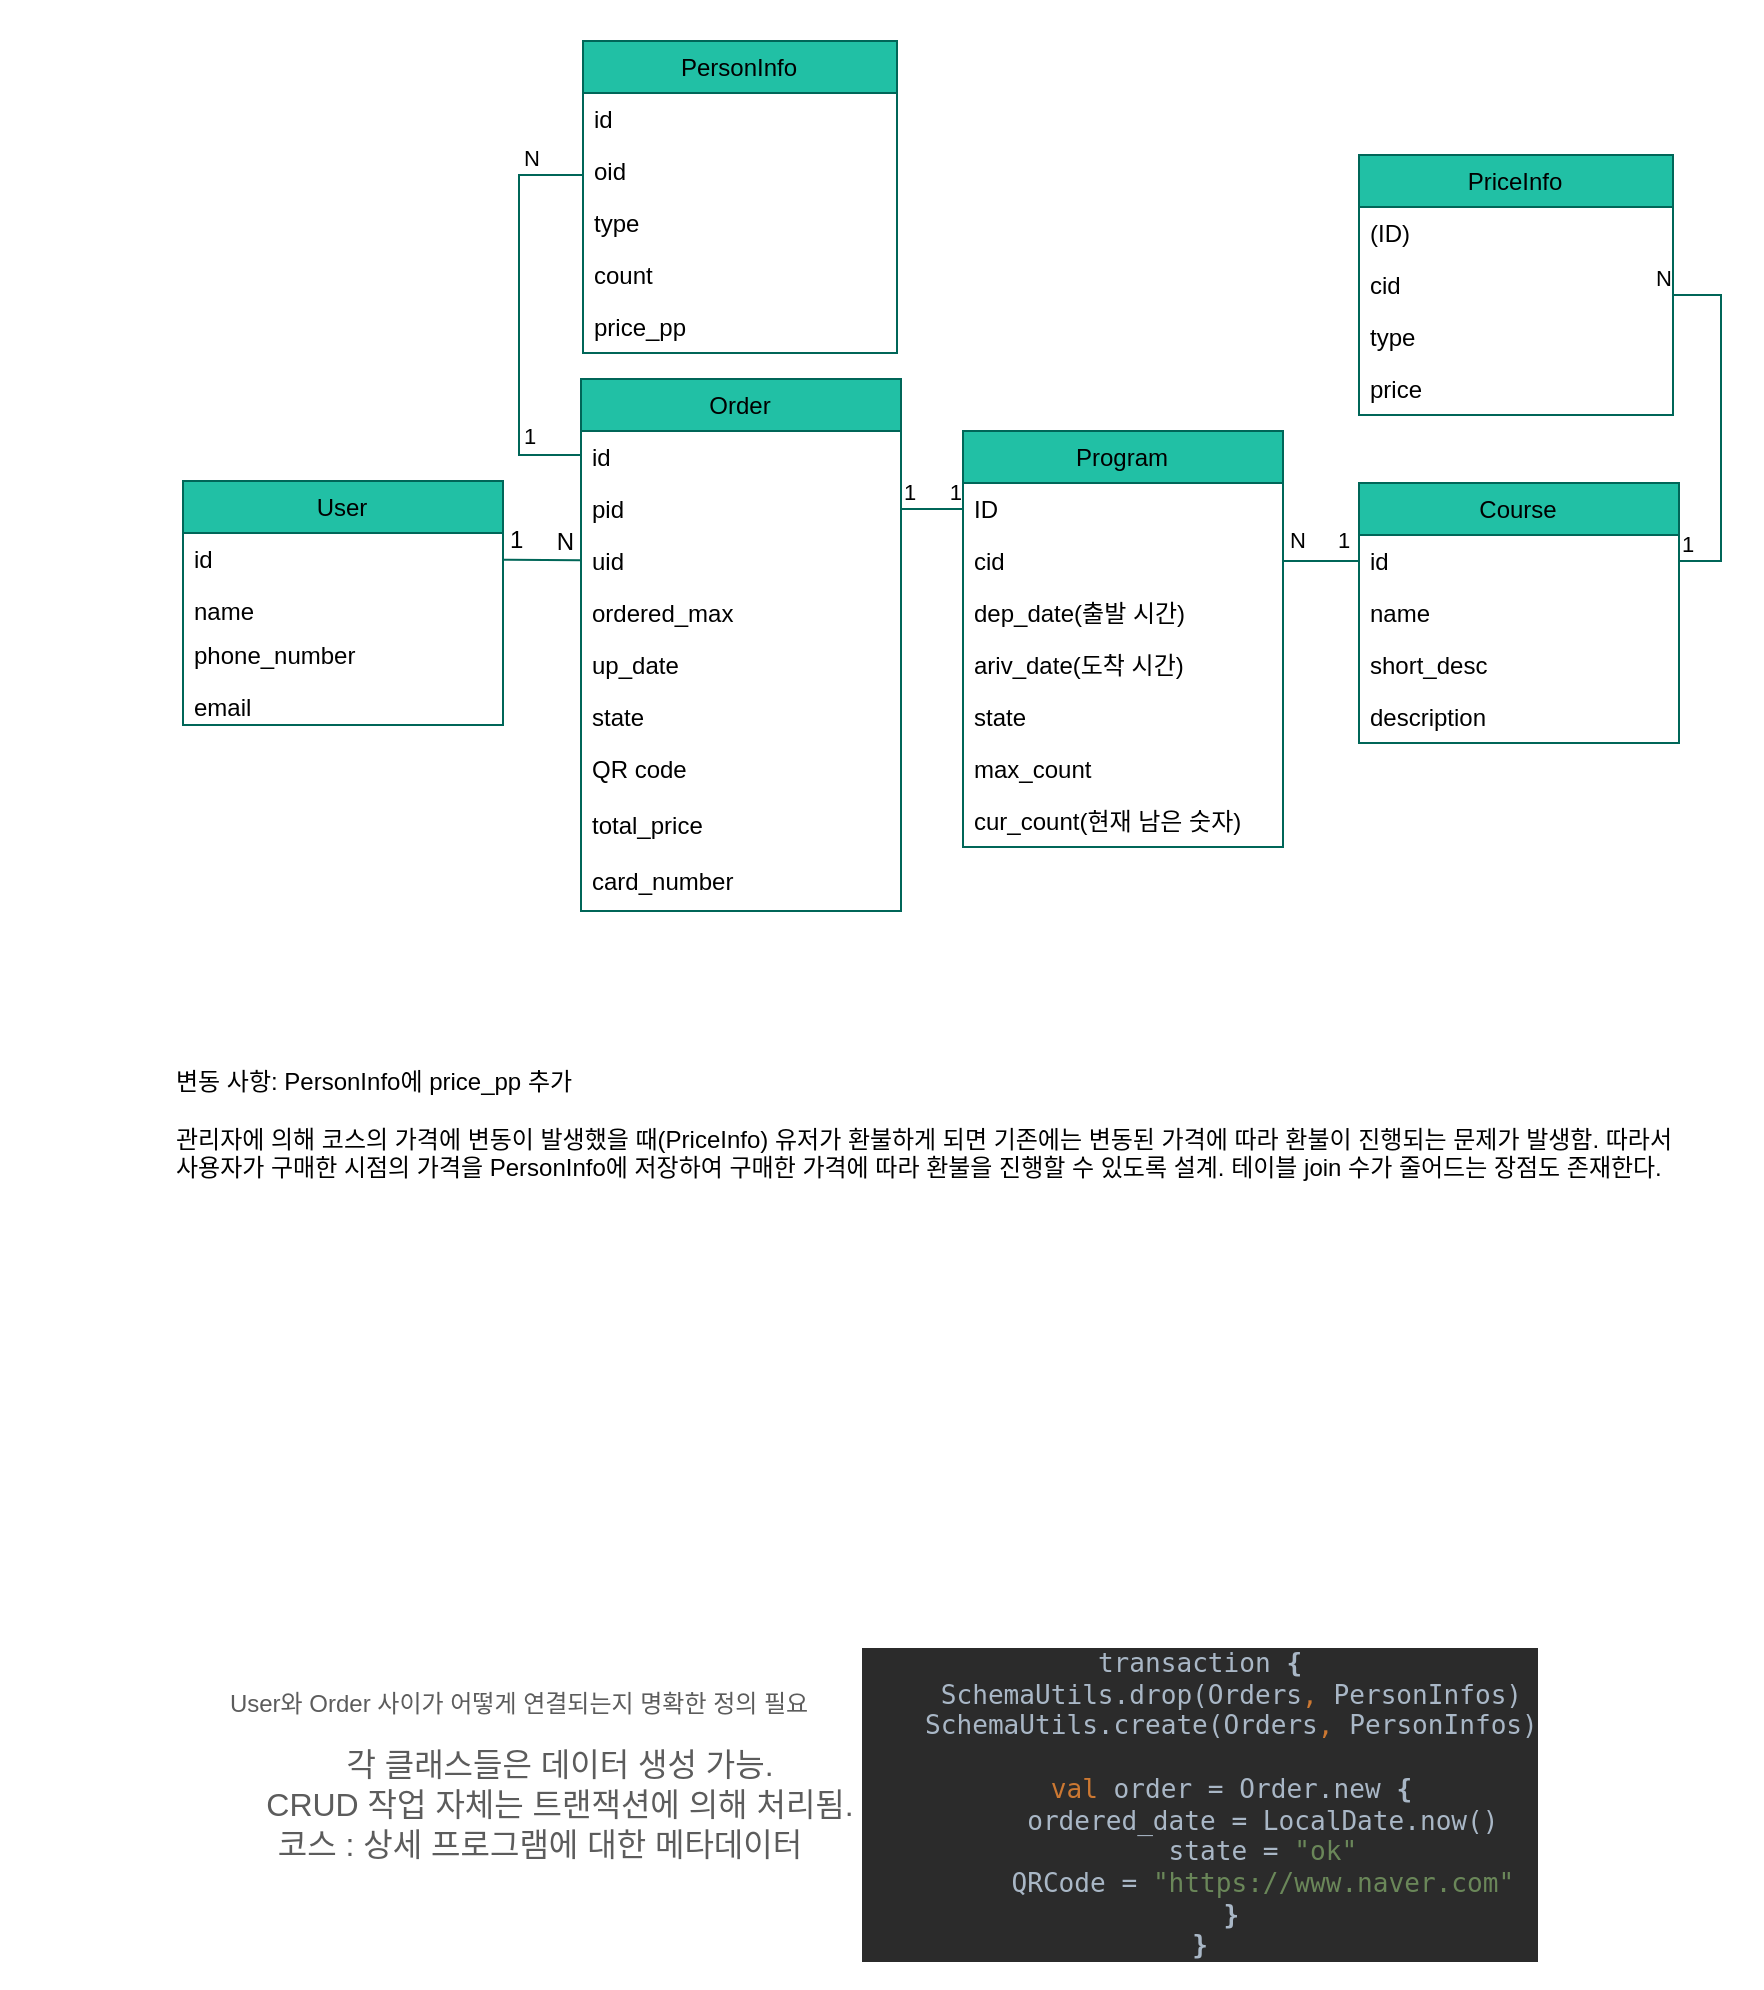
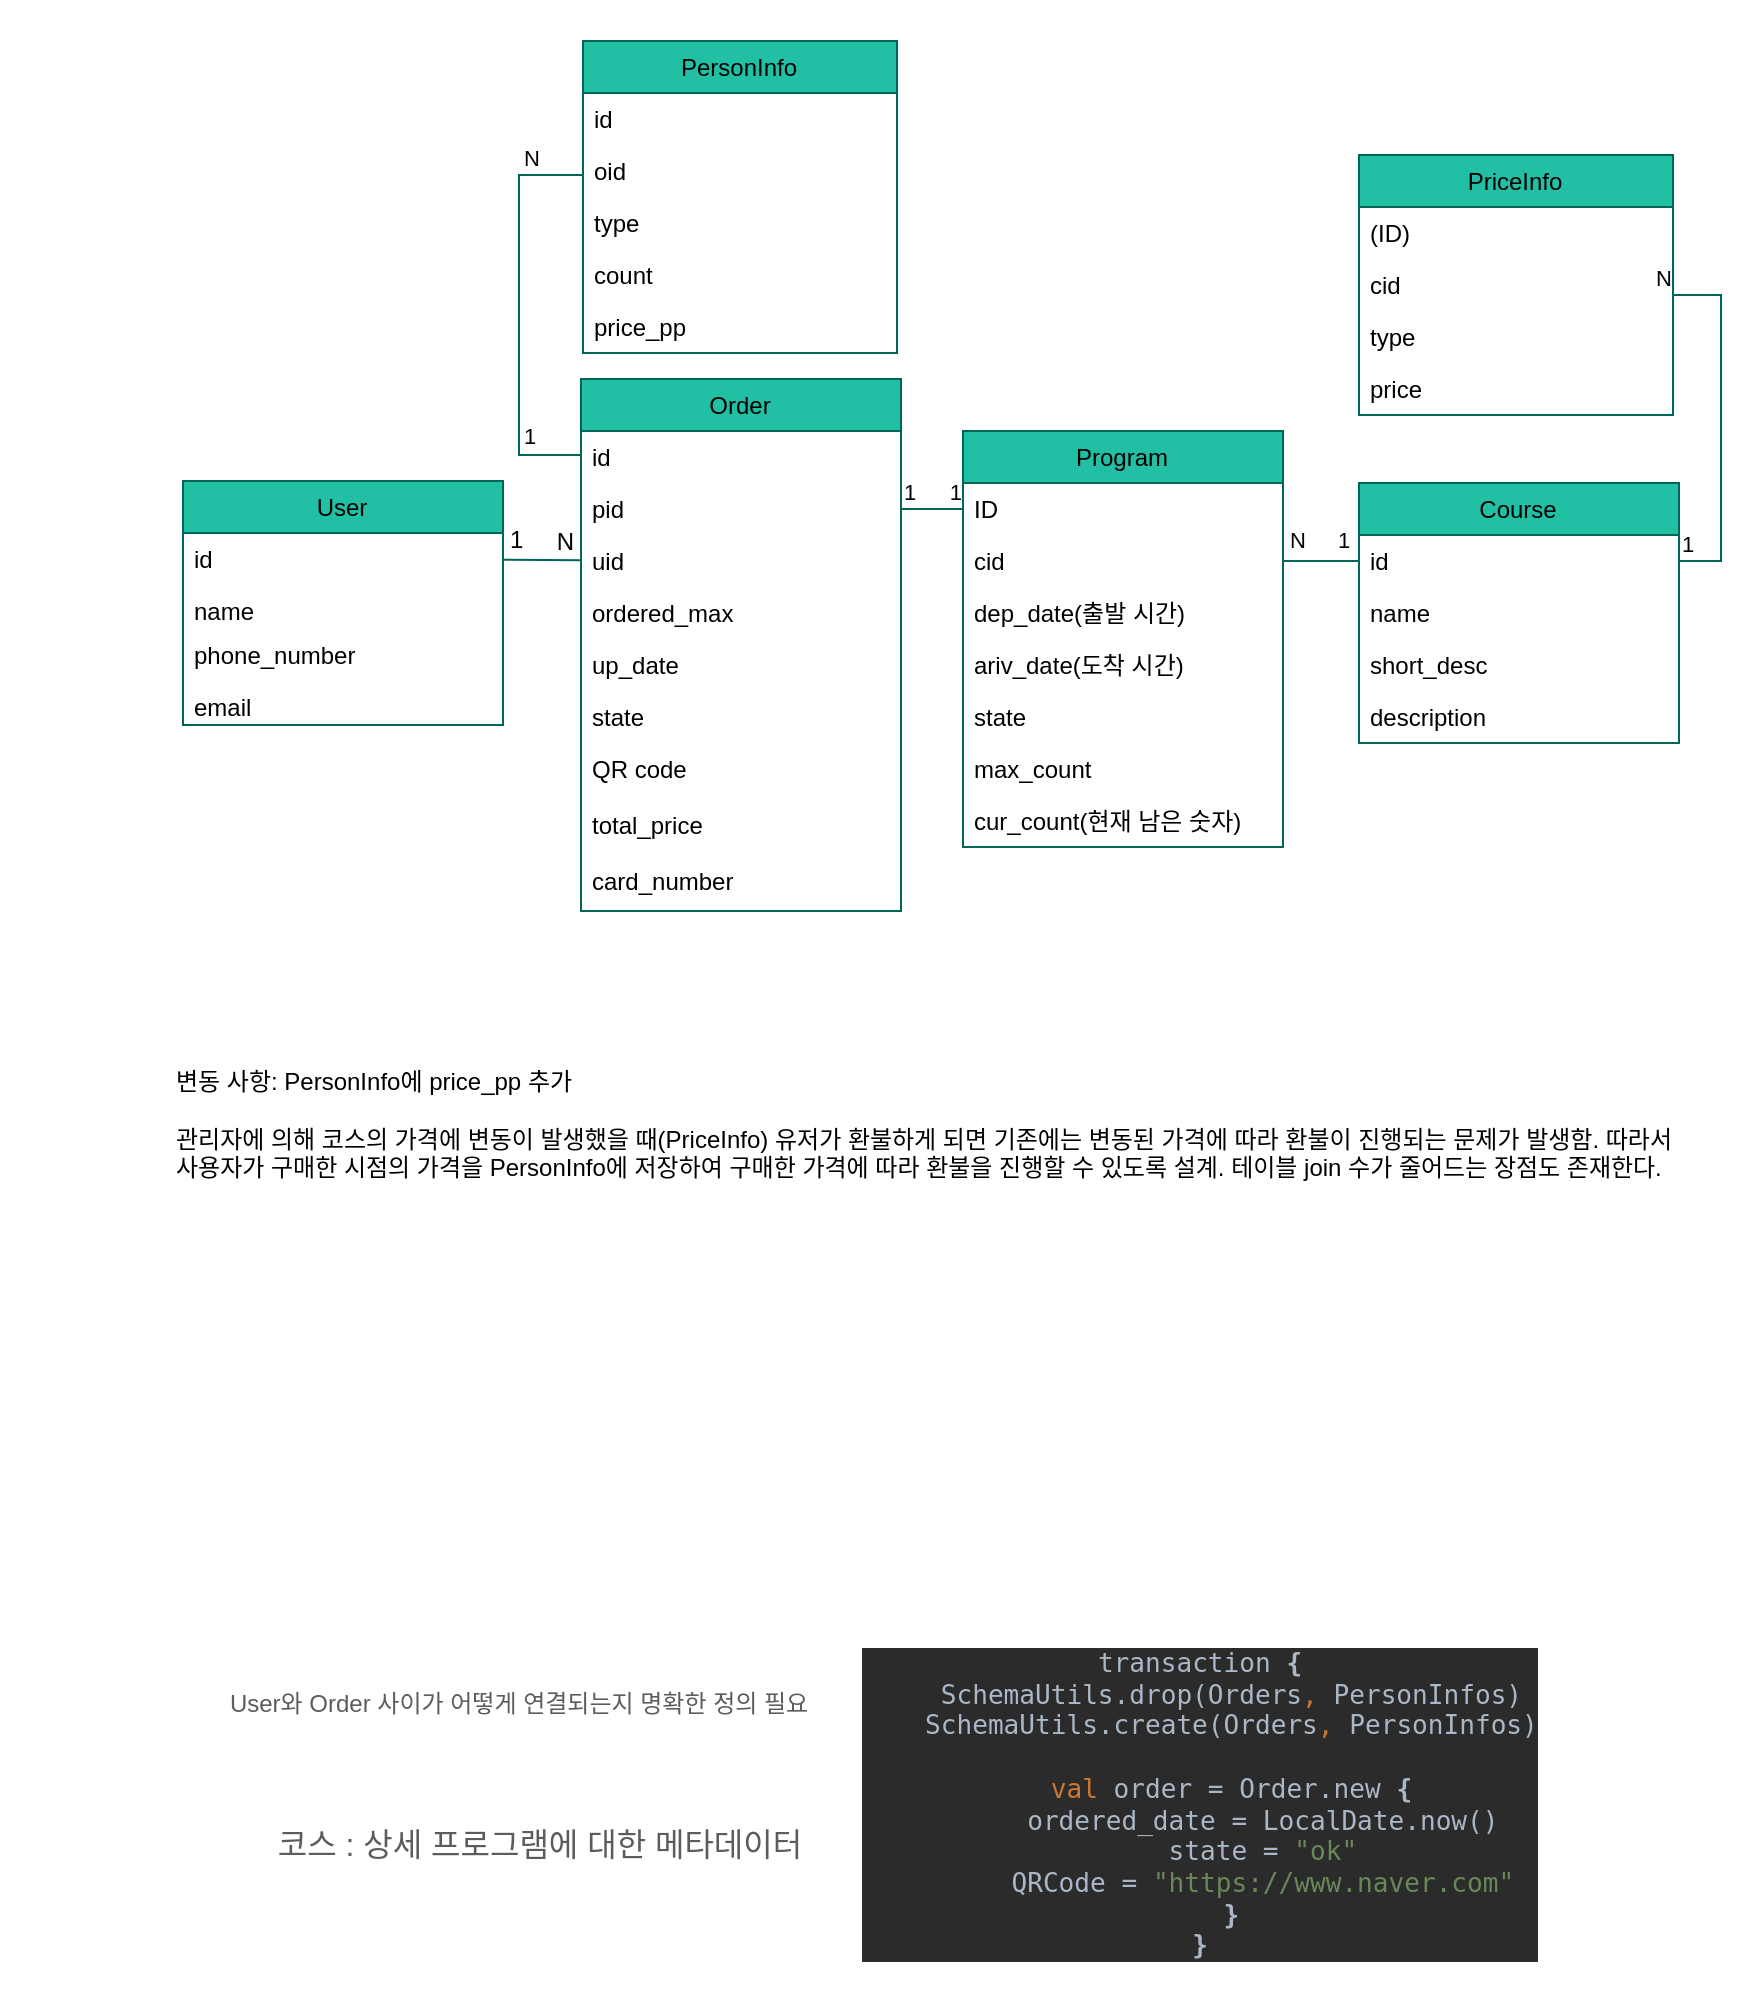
(561, 1785) -> none
